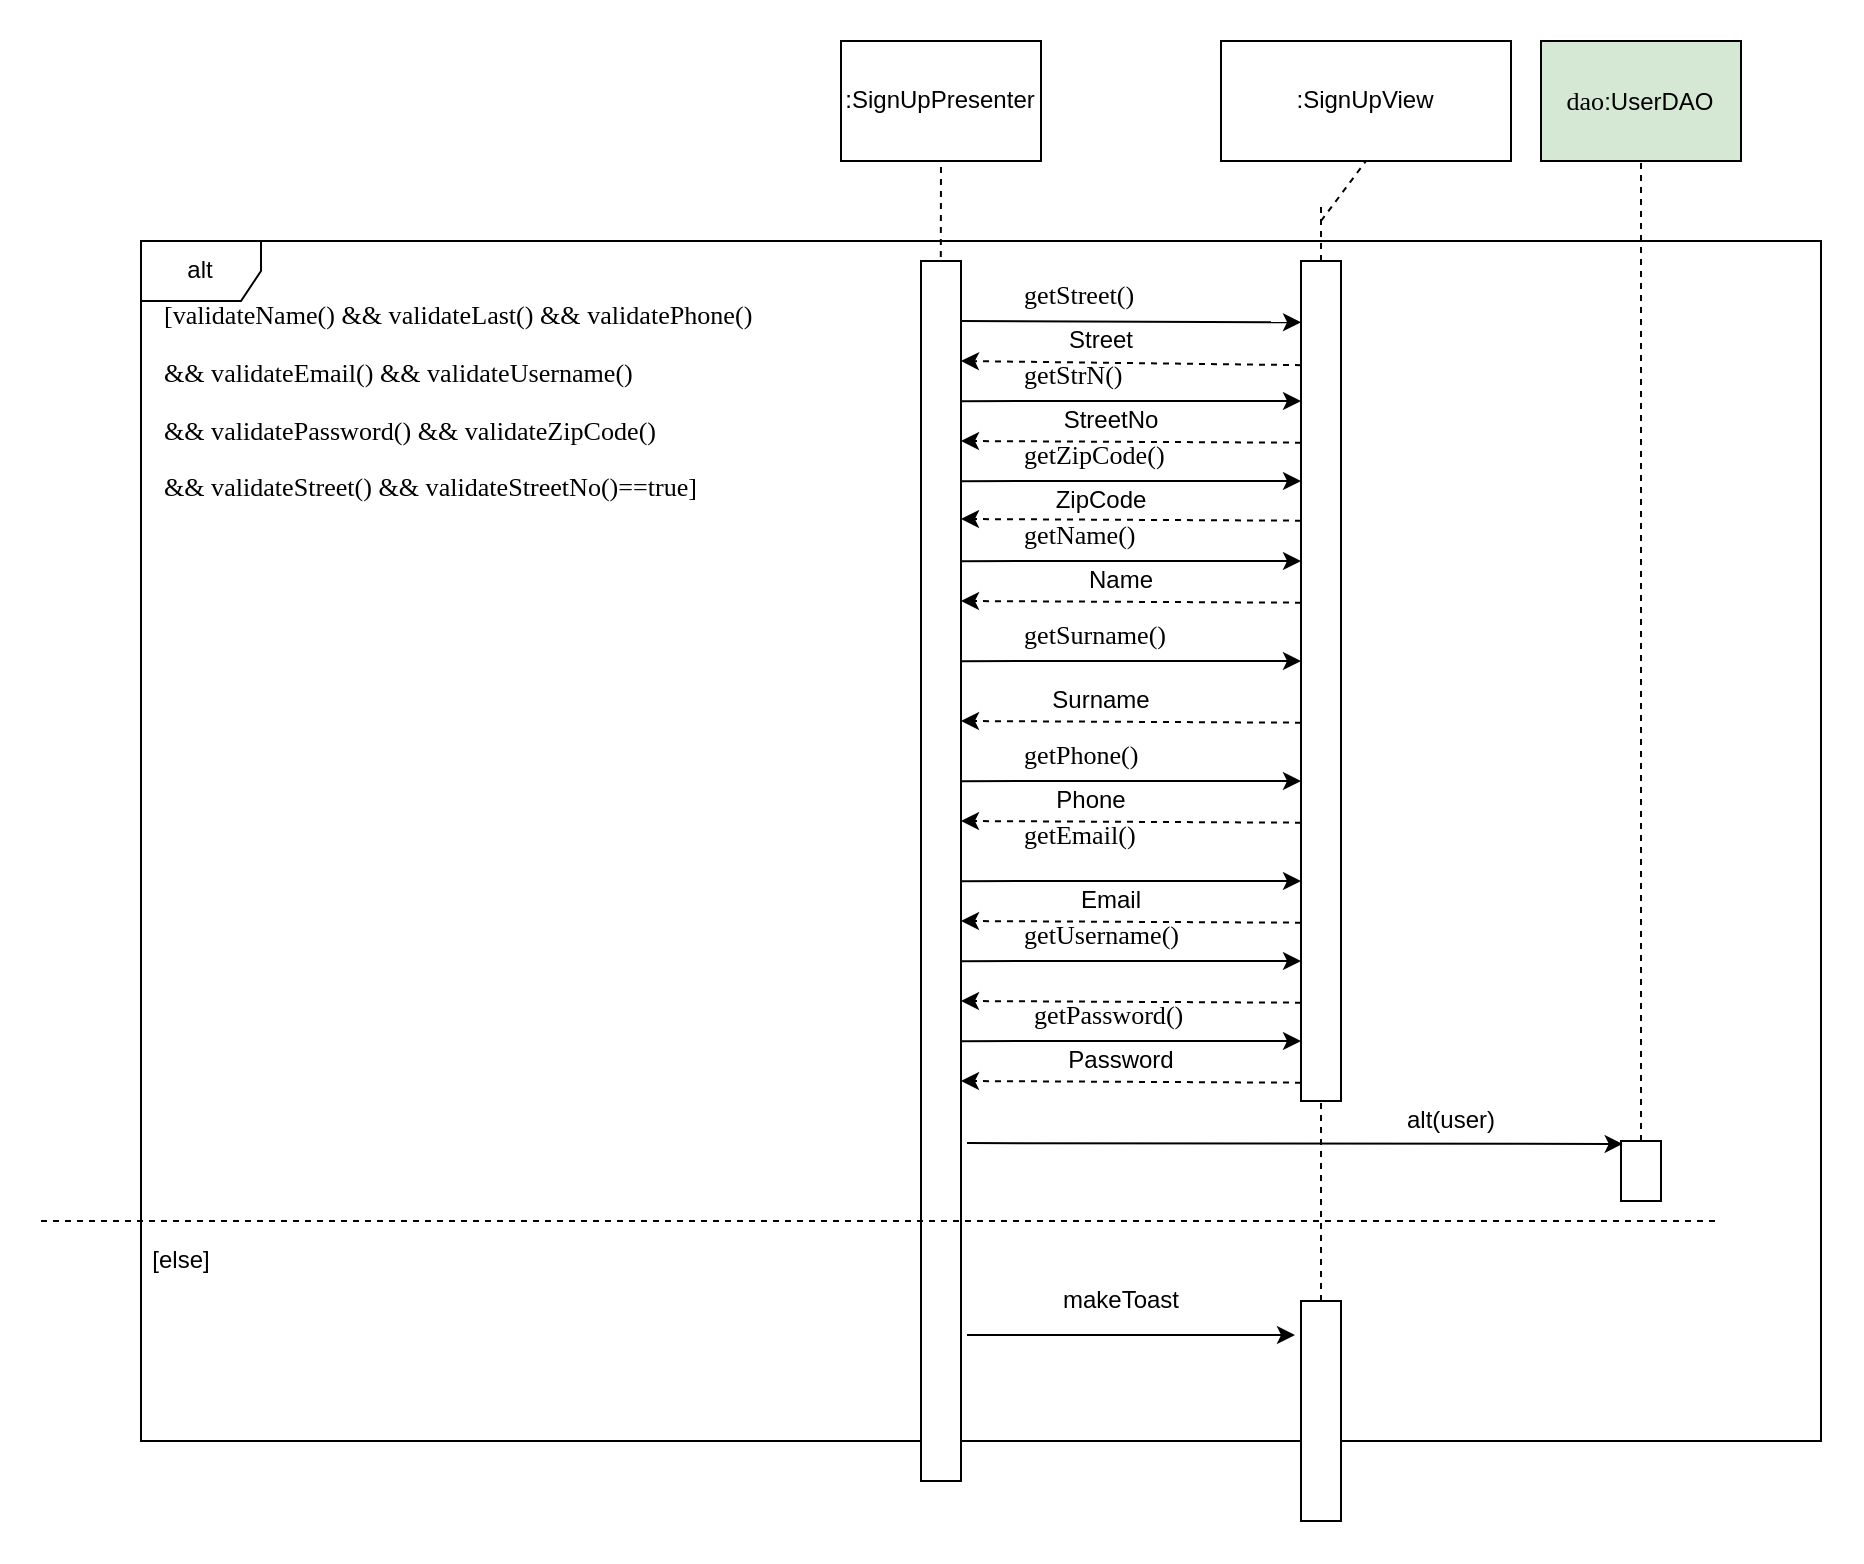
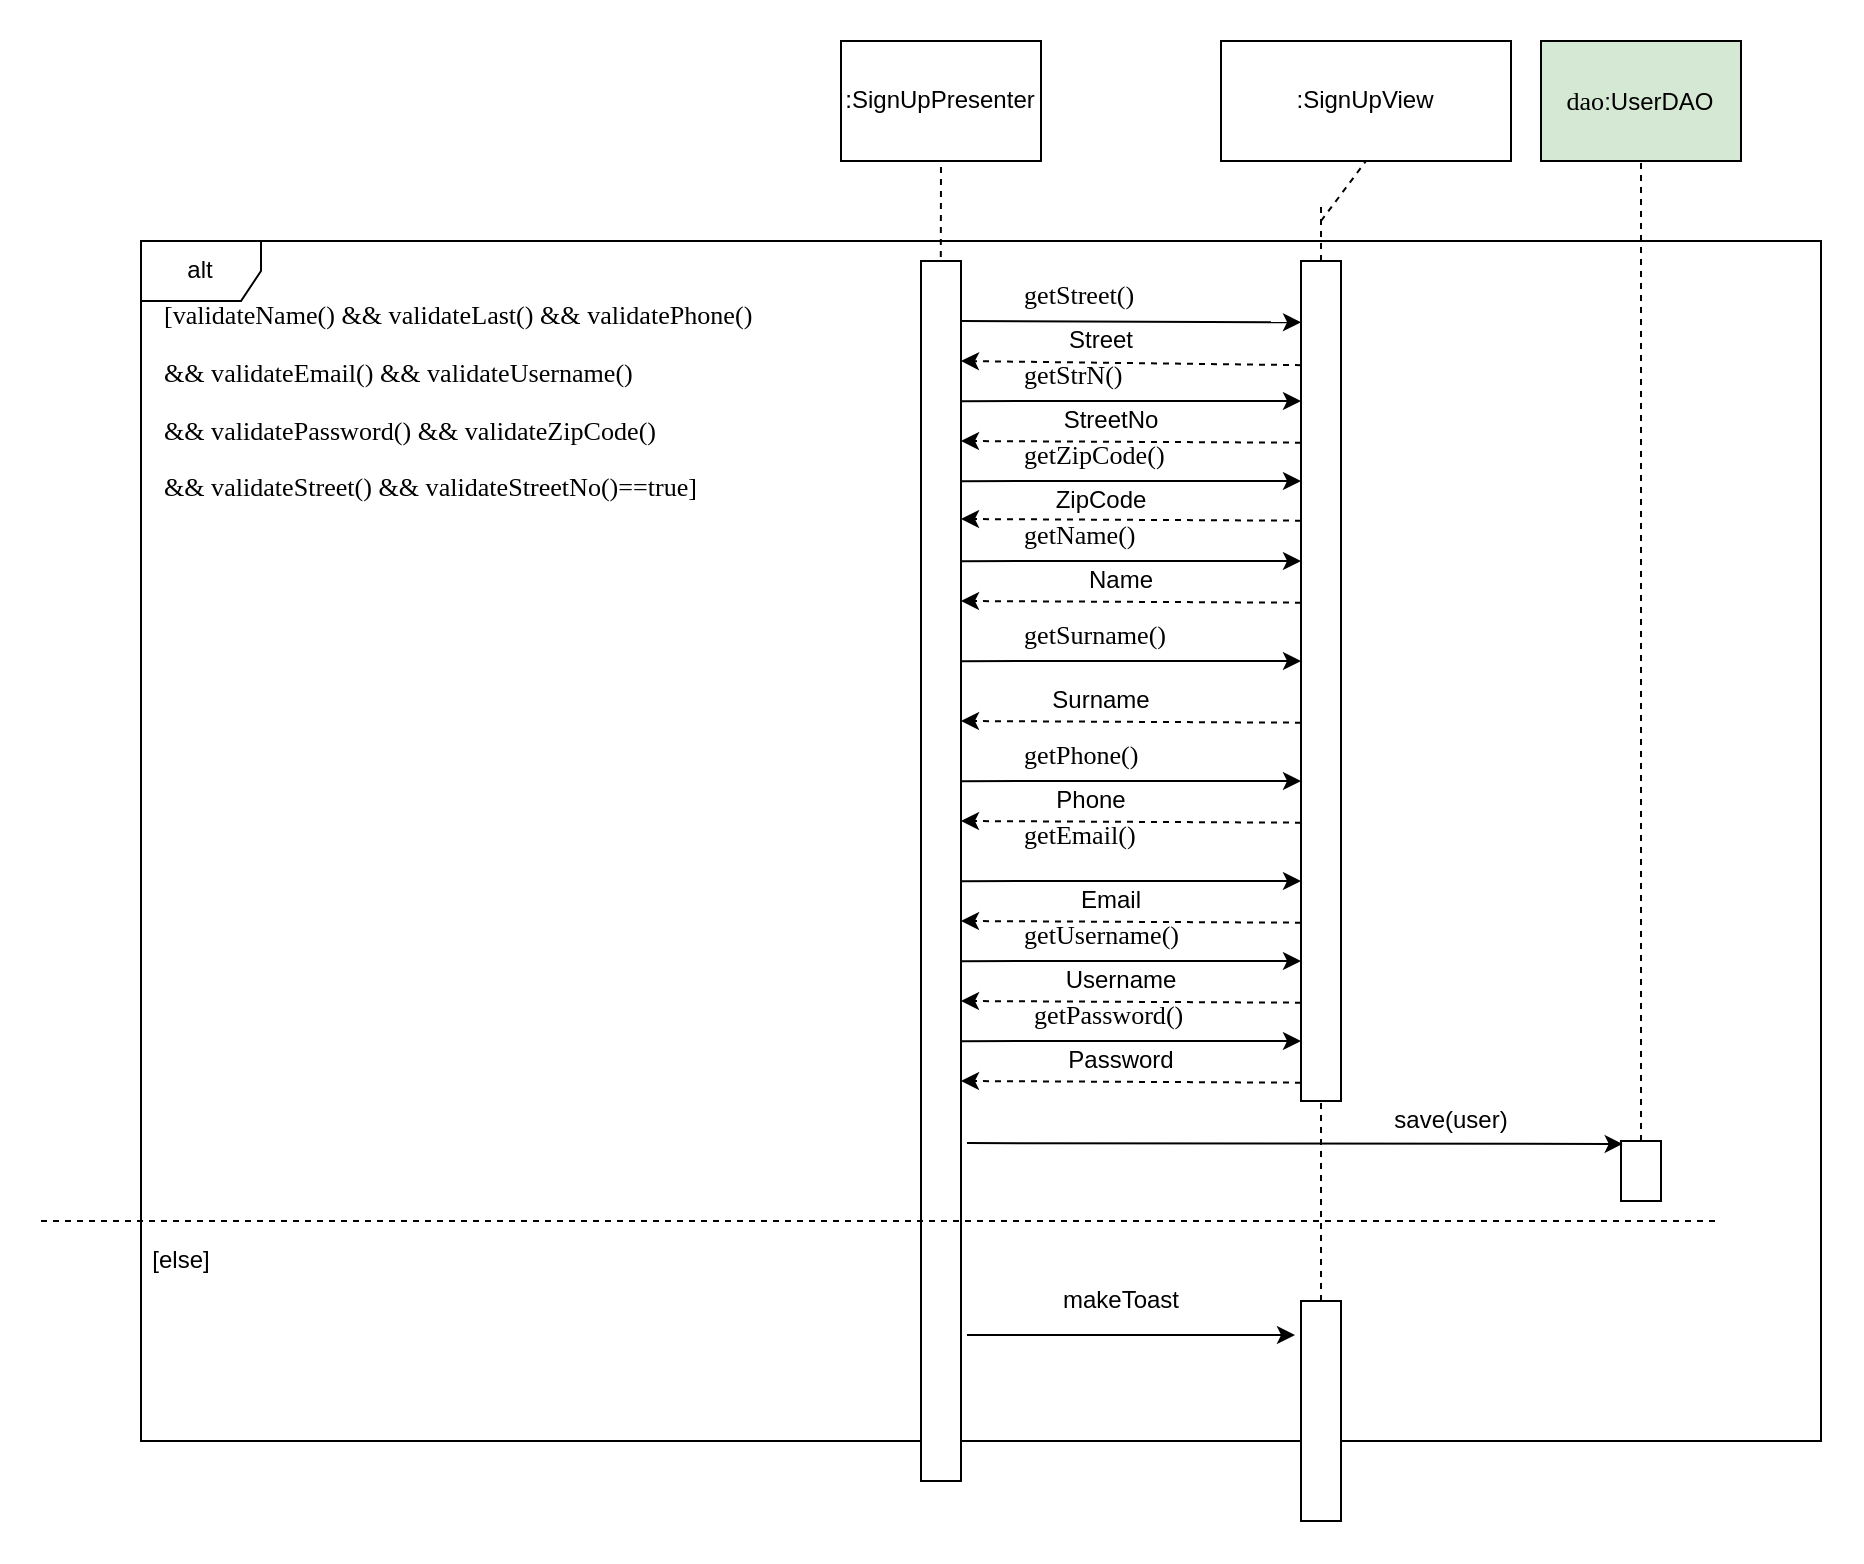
none -> (1121, 981)
(1452, 1121) -> (1452, 1121)
